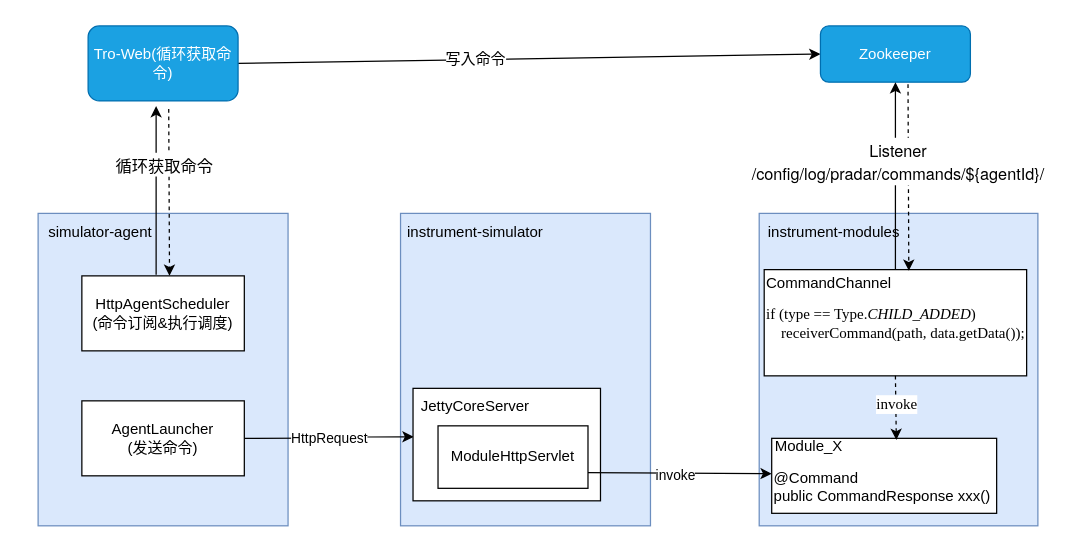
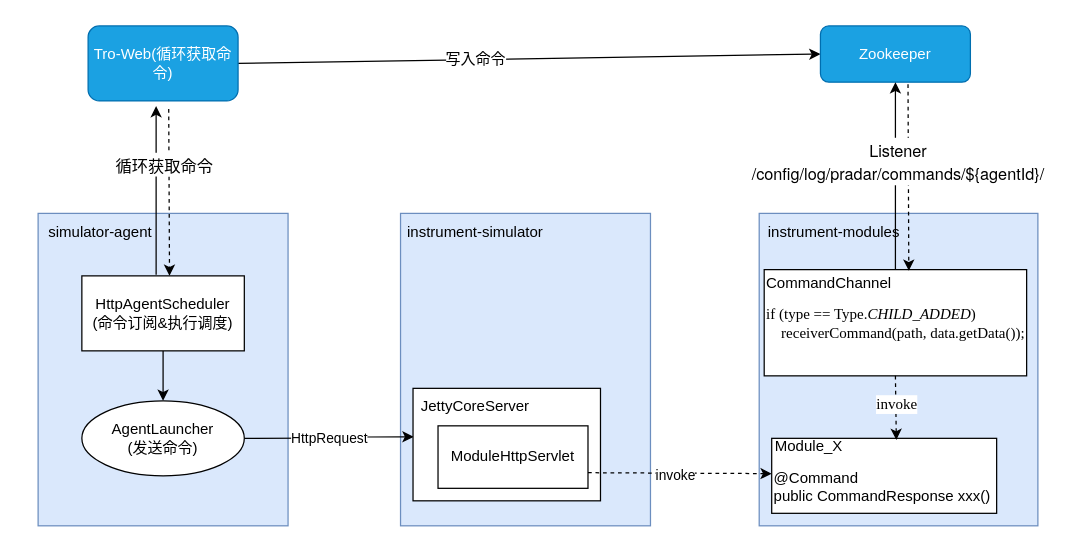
none -> (163, 372)
(163, 438) -> (163, 438)
(623, 473) -> (623, 473)
